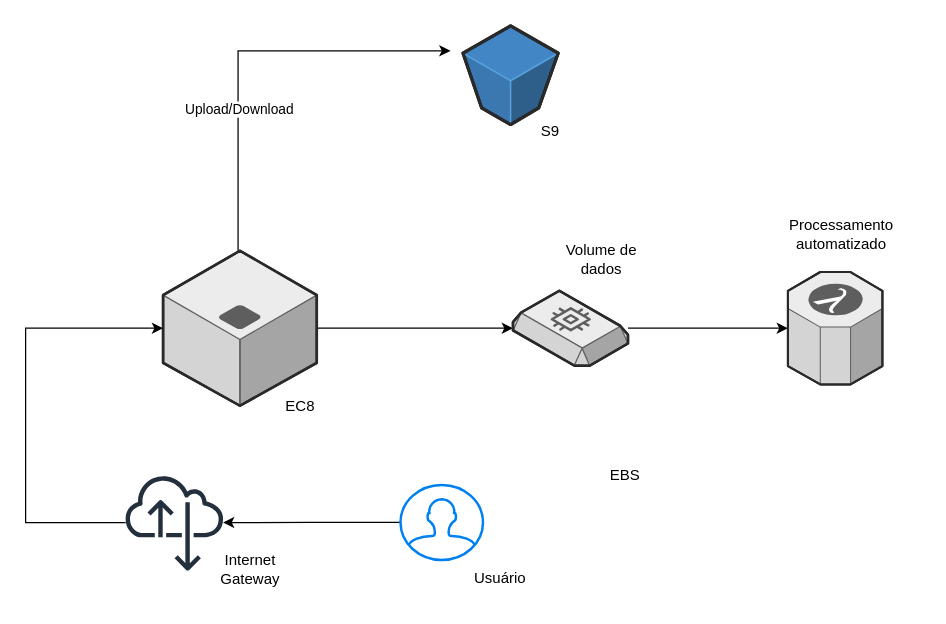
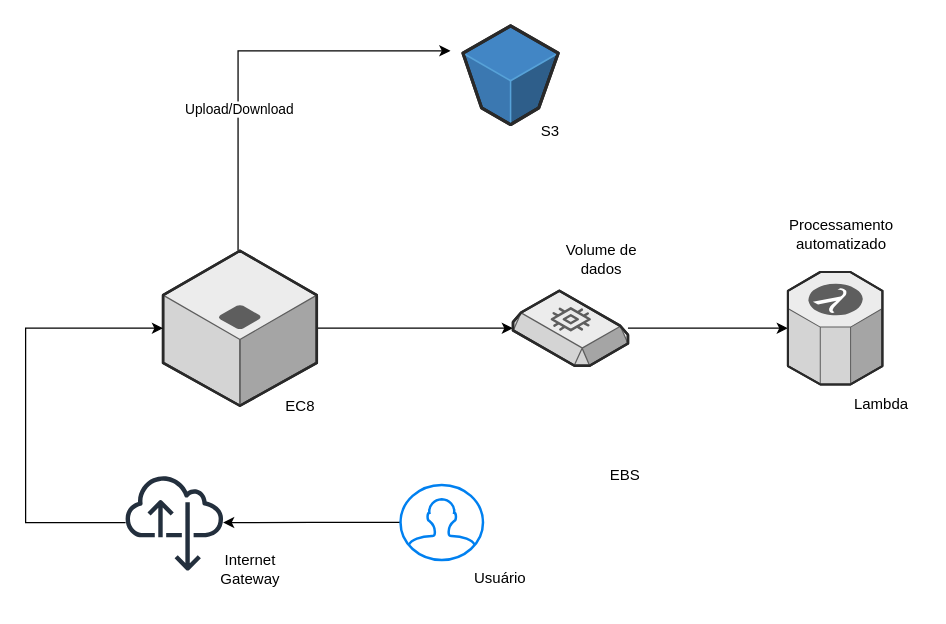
(551, 132) -> (551, 132)
none -> (882, 404)
